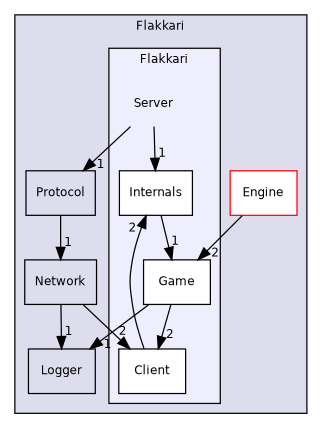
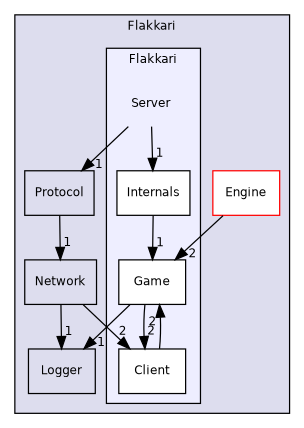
(130, 288) -> (160, 333)
